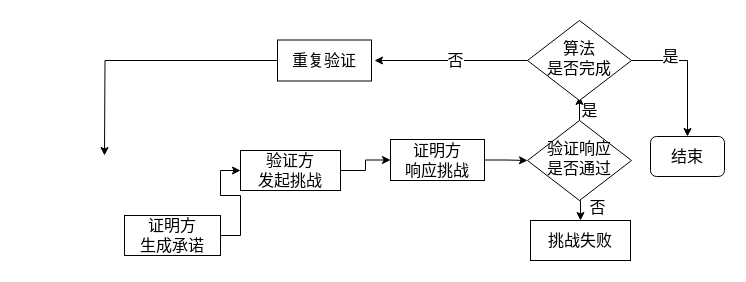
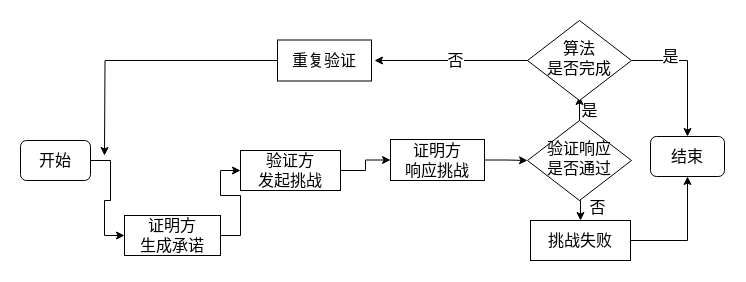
none -> (56, 161)
none -> (111, 198)
none -> (688, 241)
